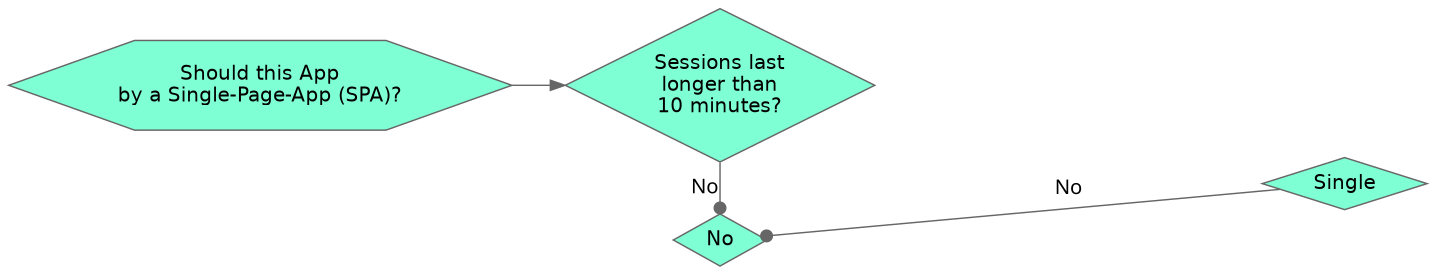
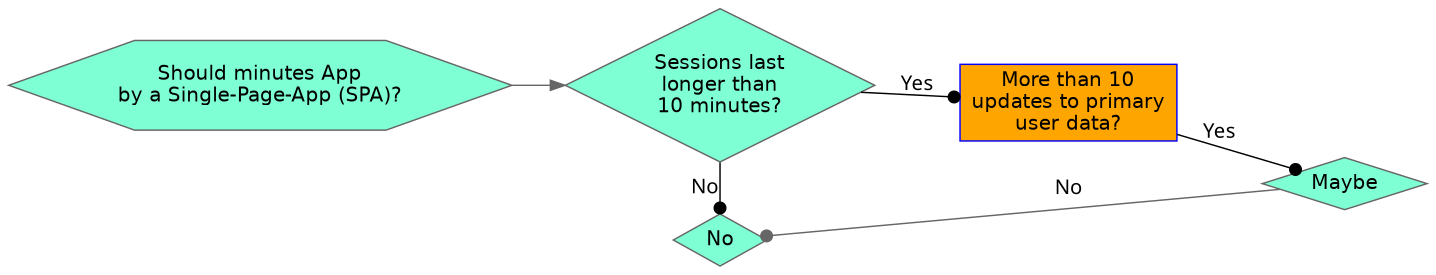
(260, 85) -> (260, 85)
none -> (1068, 103)
(720, 182) -> (720, 182)
(1345, 184) -> (1345, 184)
